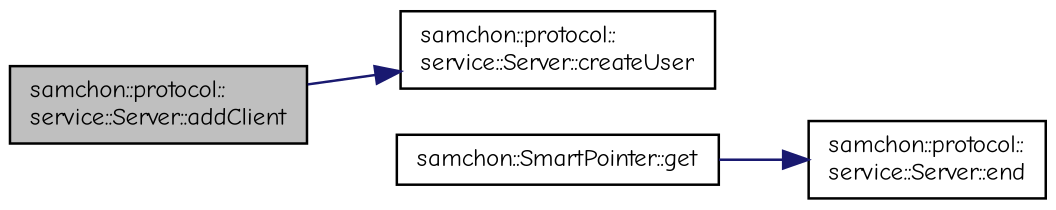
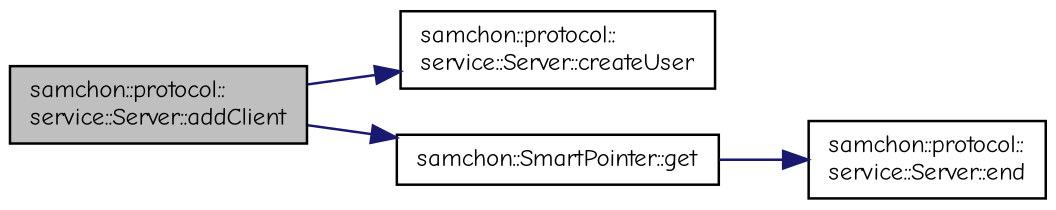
none -> (340, 130)
